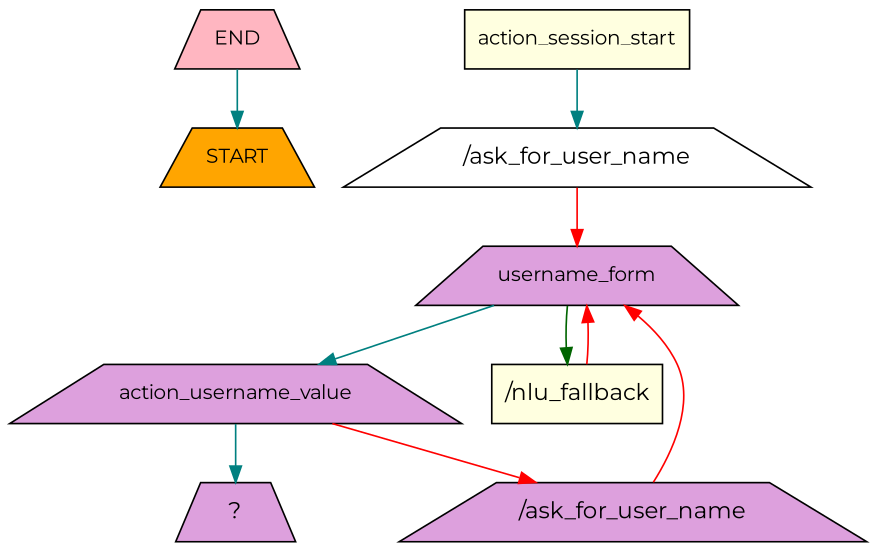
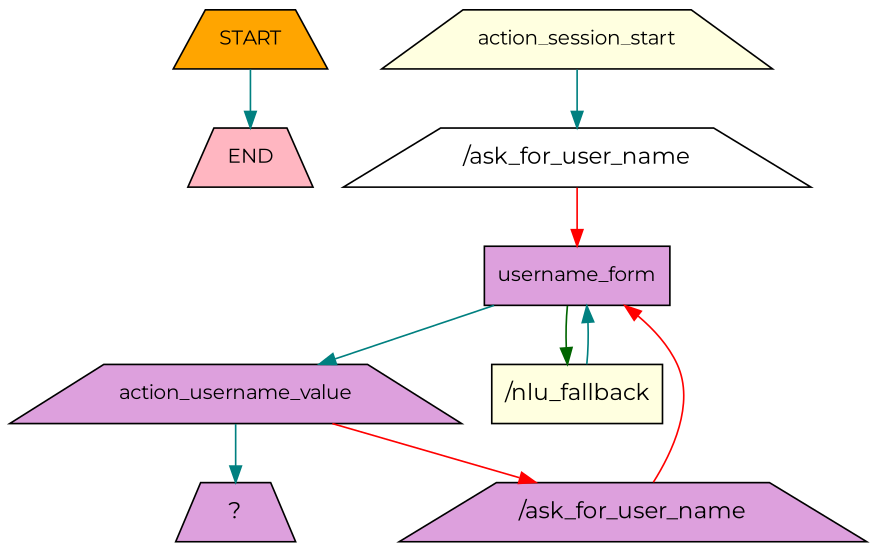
(577, 39) -> (577, 39)
(237, 90) -> (250, 90)
(577, 276) -> (577, 276)
(588, 343) -> (588, 343)
